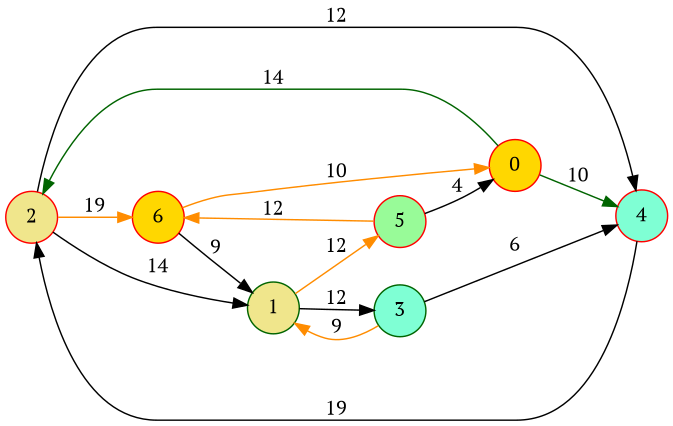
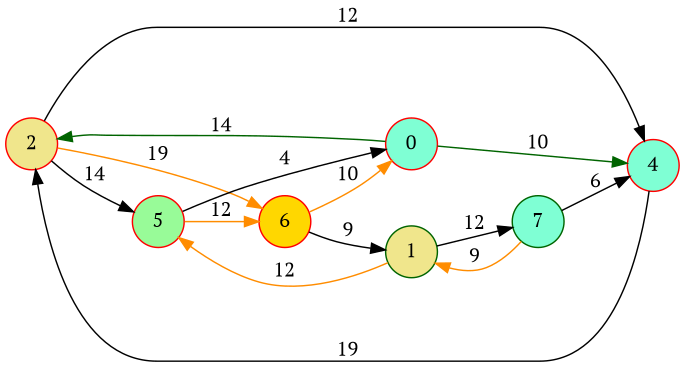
(515, 165) -> (412, 144)
(138, 280) -> (84, 186)
(400, 311) -> (538, 222)
